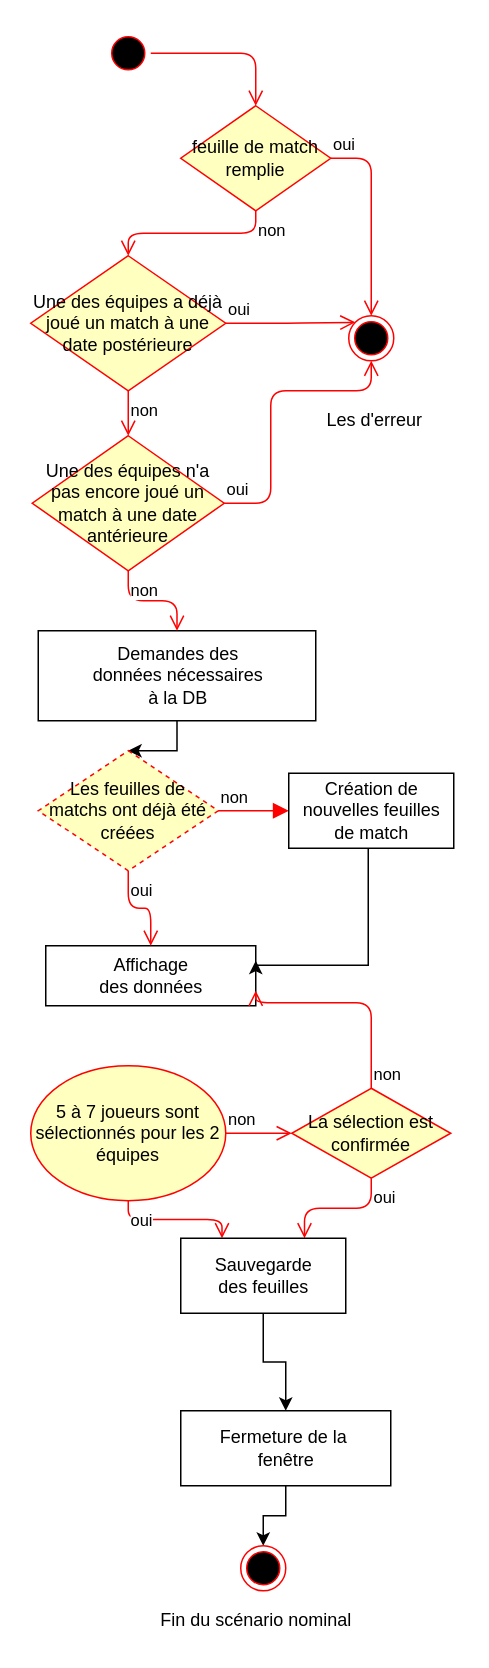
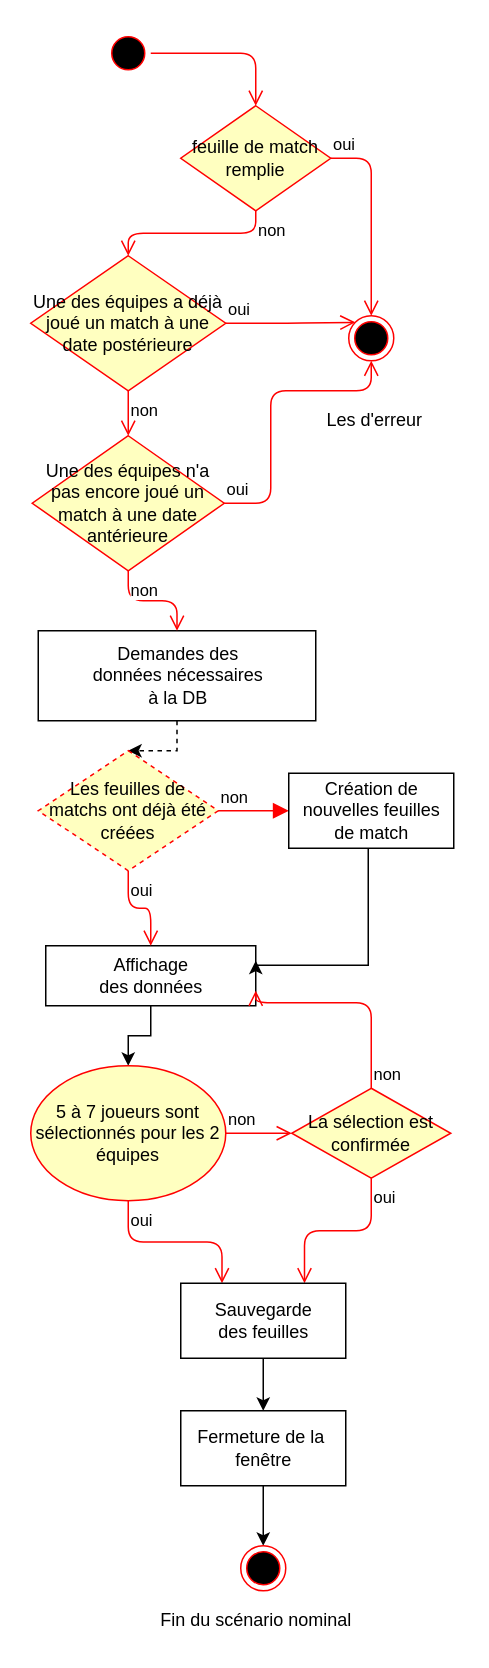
(174, 751) -> (174, 751)
none -> (145, 1036)
(263, 1276) -> (263, 1321)
(286, 1448) -> (263, 1448)
